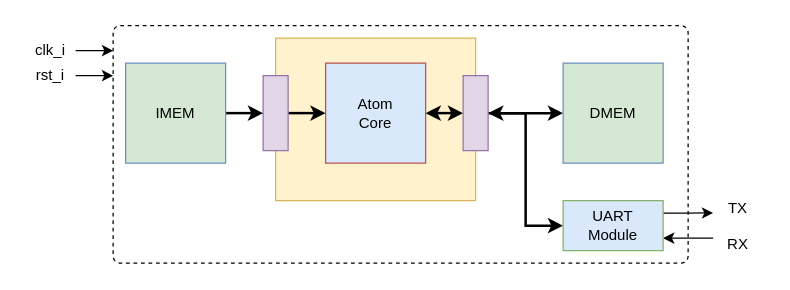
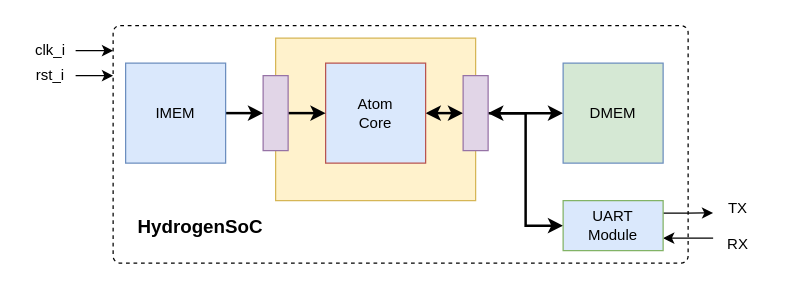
(176, 113) -> (176, 113)
none -> (201, 226)
